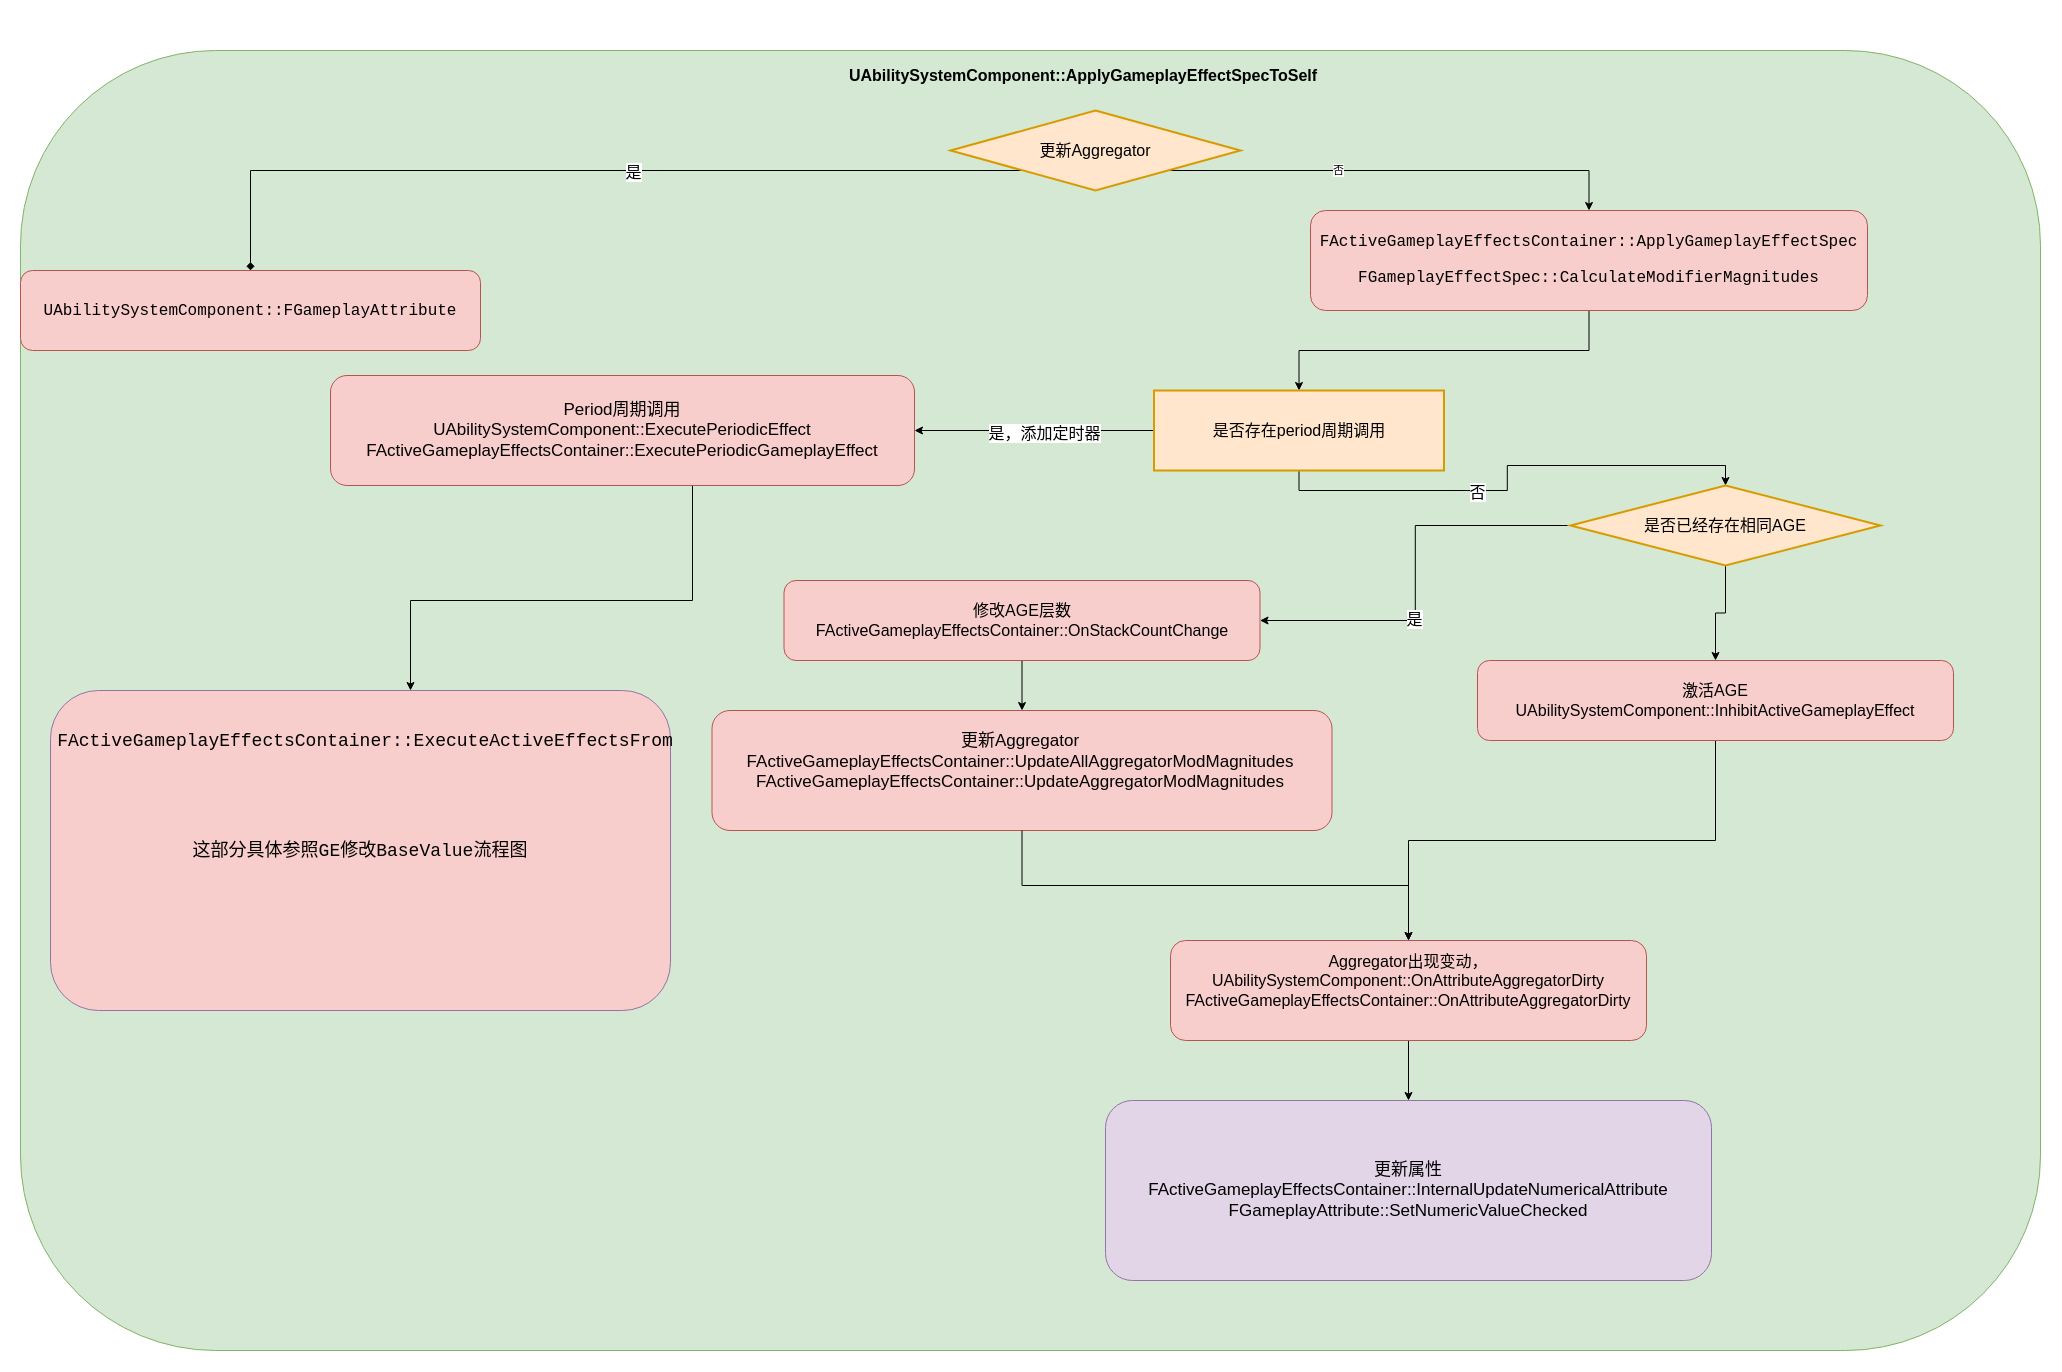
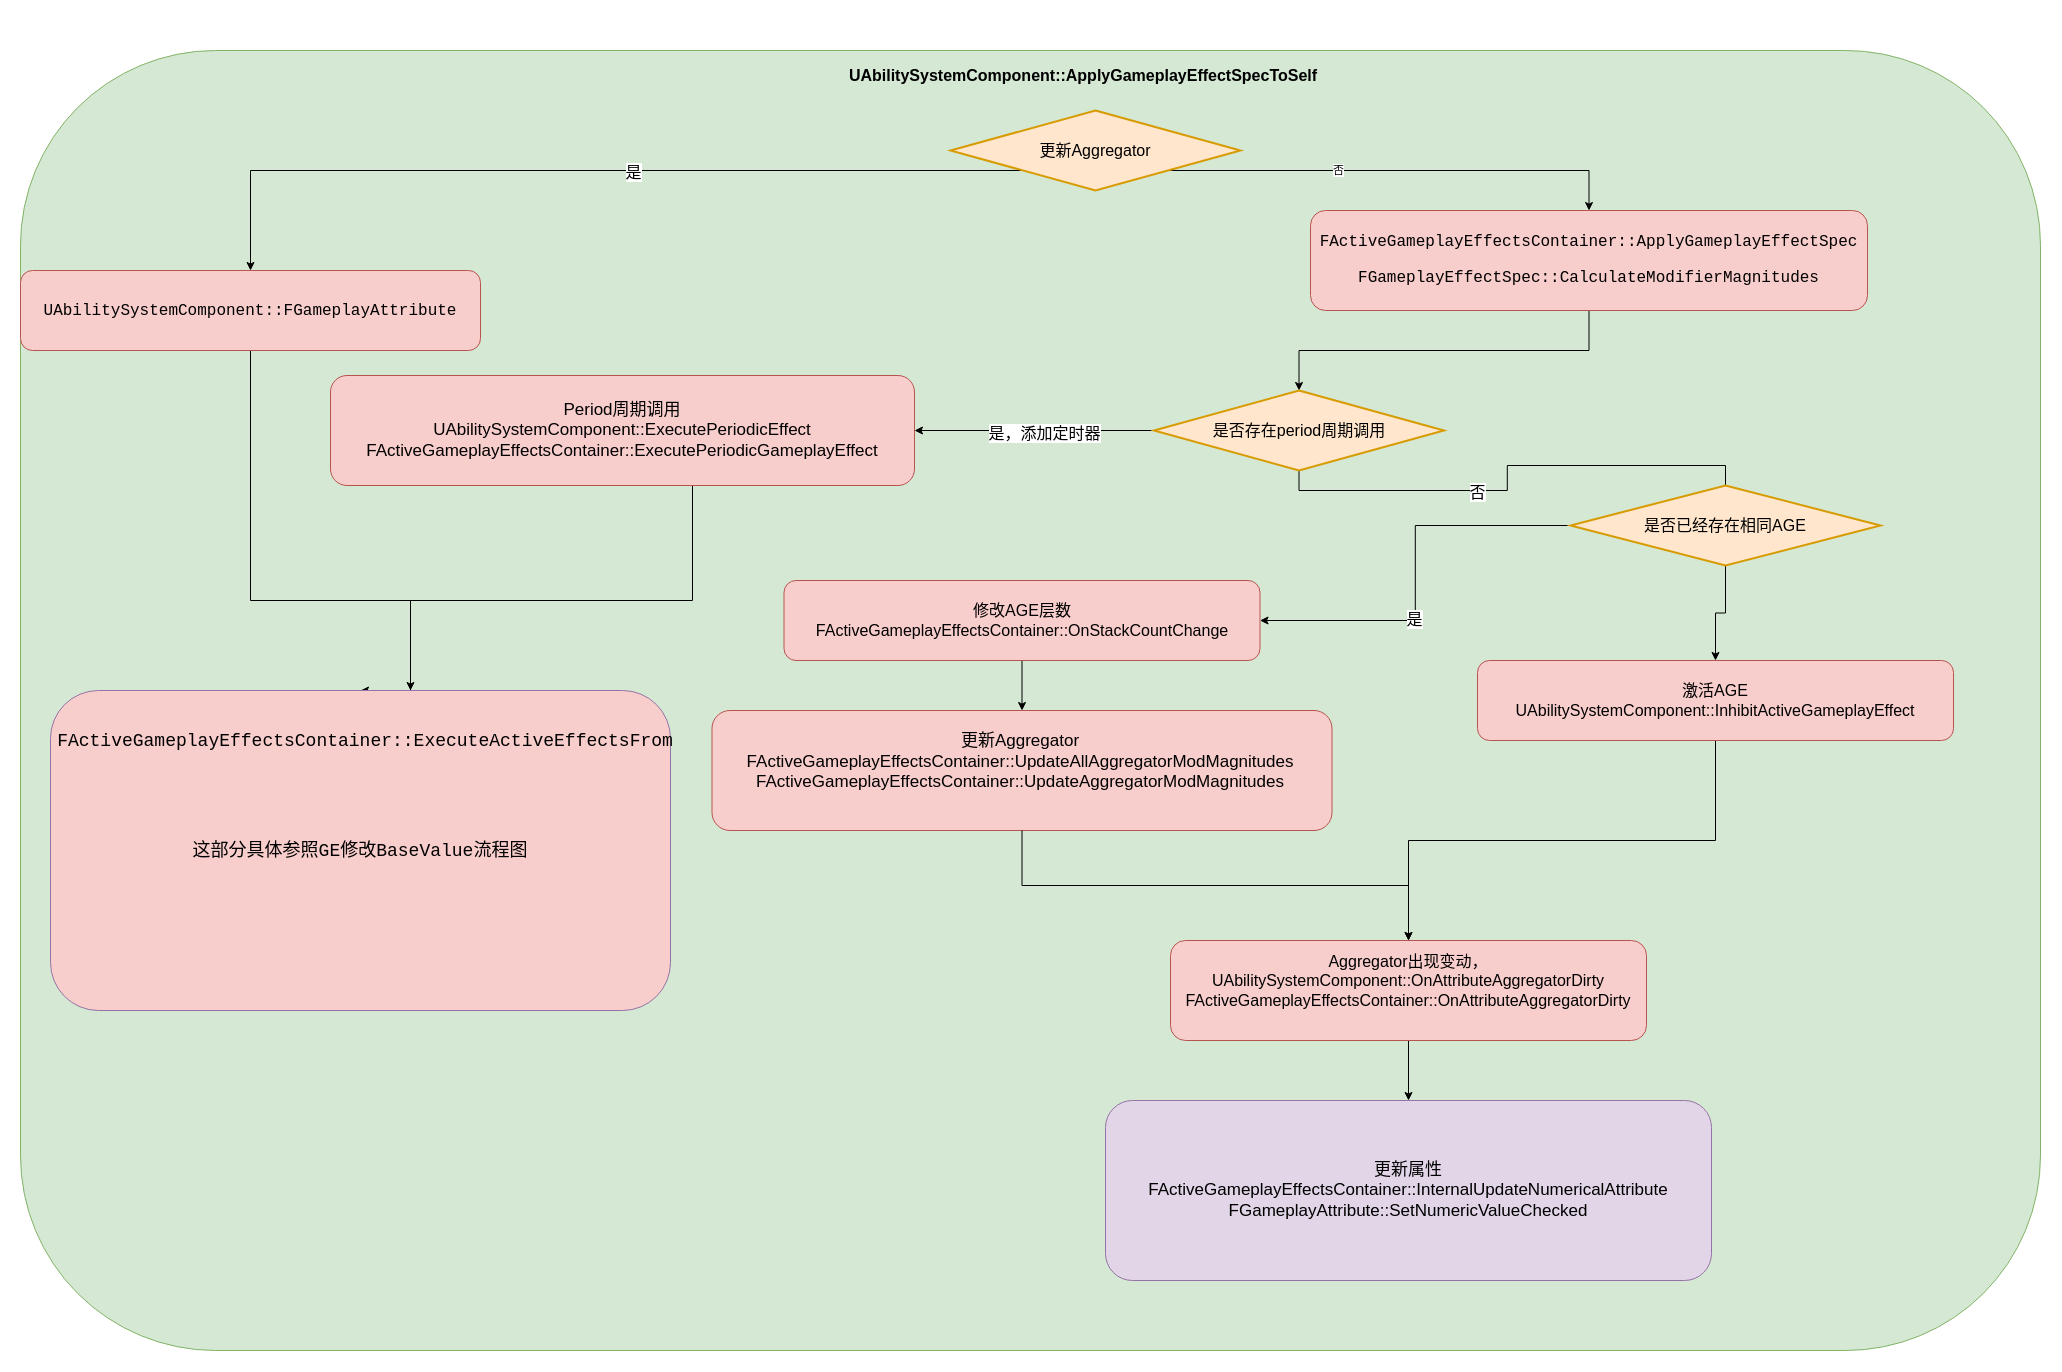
(251, 262) -> (251, 262)
(1299, 431) -> (1299, 431)
(1726, 477) -> (1726, 480)
none -> (251, 555)
